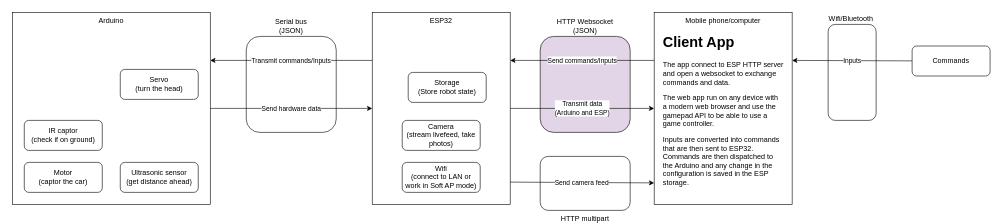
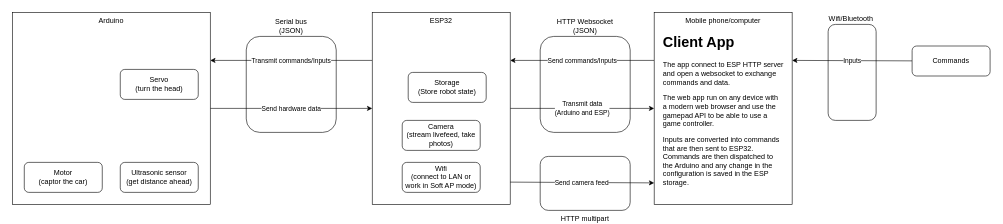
(585, 84) -> (585, 84)
(63, 135) -> none
